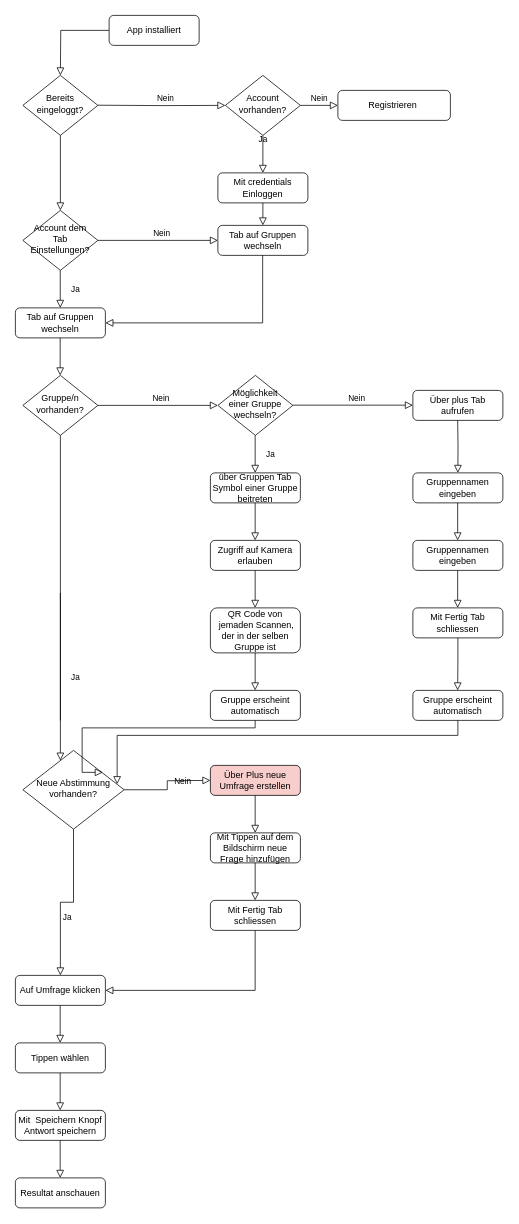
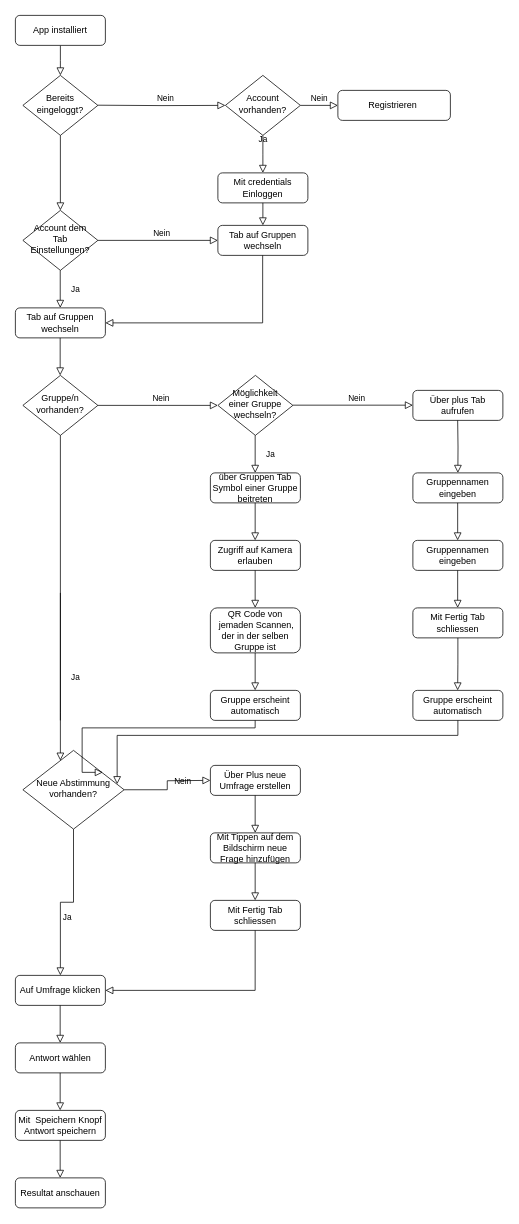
(154, 30) -> (60, 30)
(255, 780) -> (255, 780)
(60, 1058) -> (60, 1058)
